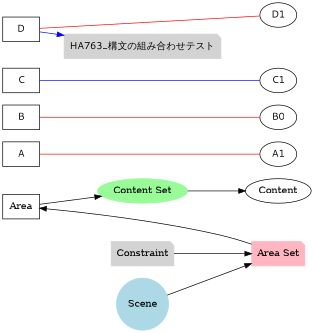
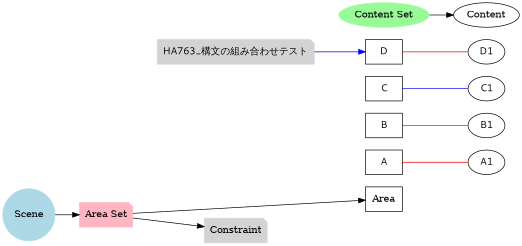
(48, 33) -> (336, 52)
(278, 117) -> (486, 125)
(67, 201) -> none
(209, 254) -> (165, 222)
